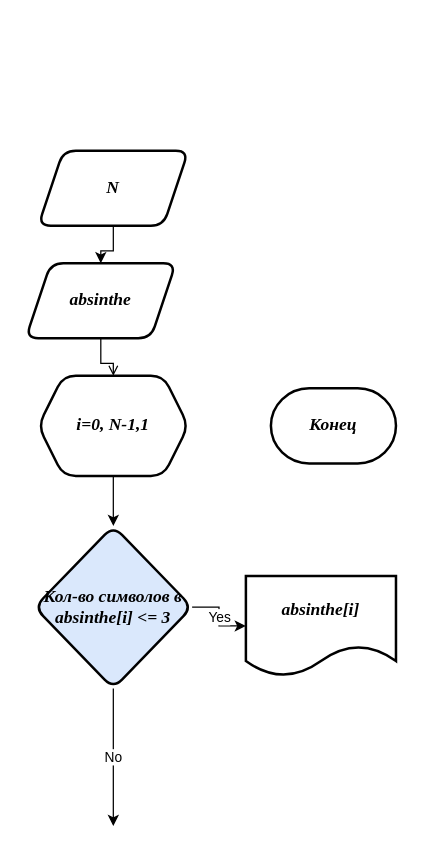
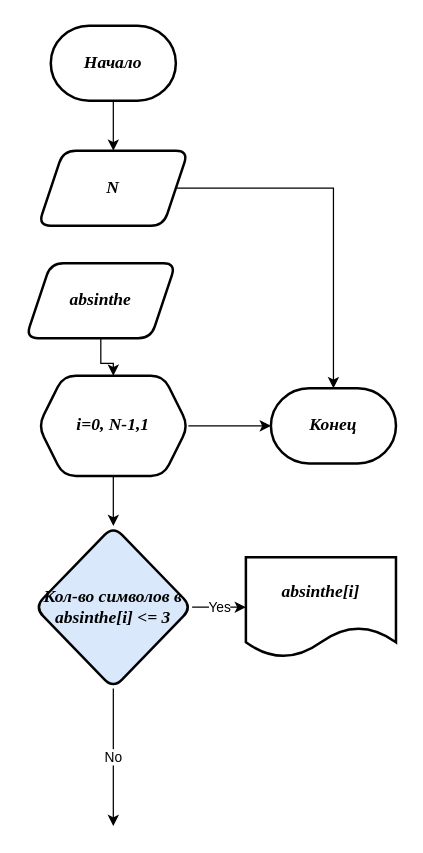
none -> (113, 63)
none -> (113, 122)
(113, 246) -> (333, 205)
(113, 364) -> (111, 363)
none -> (225, 426)
(321, 626) -> (321, 607)
